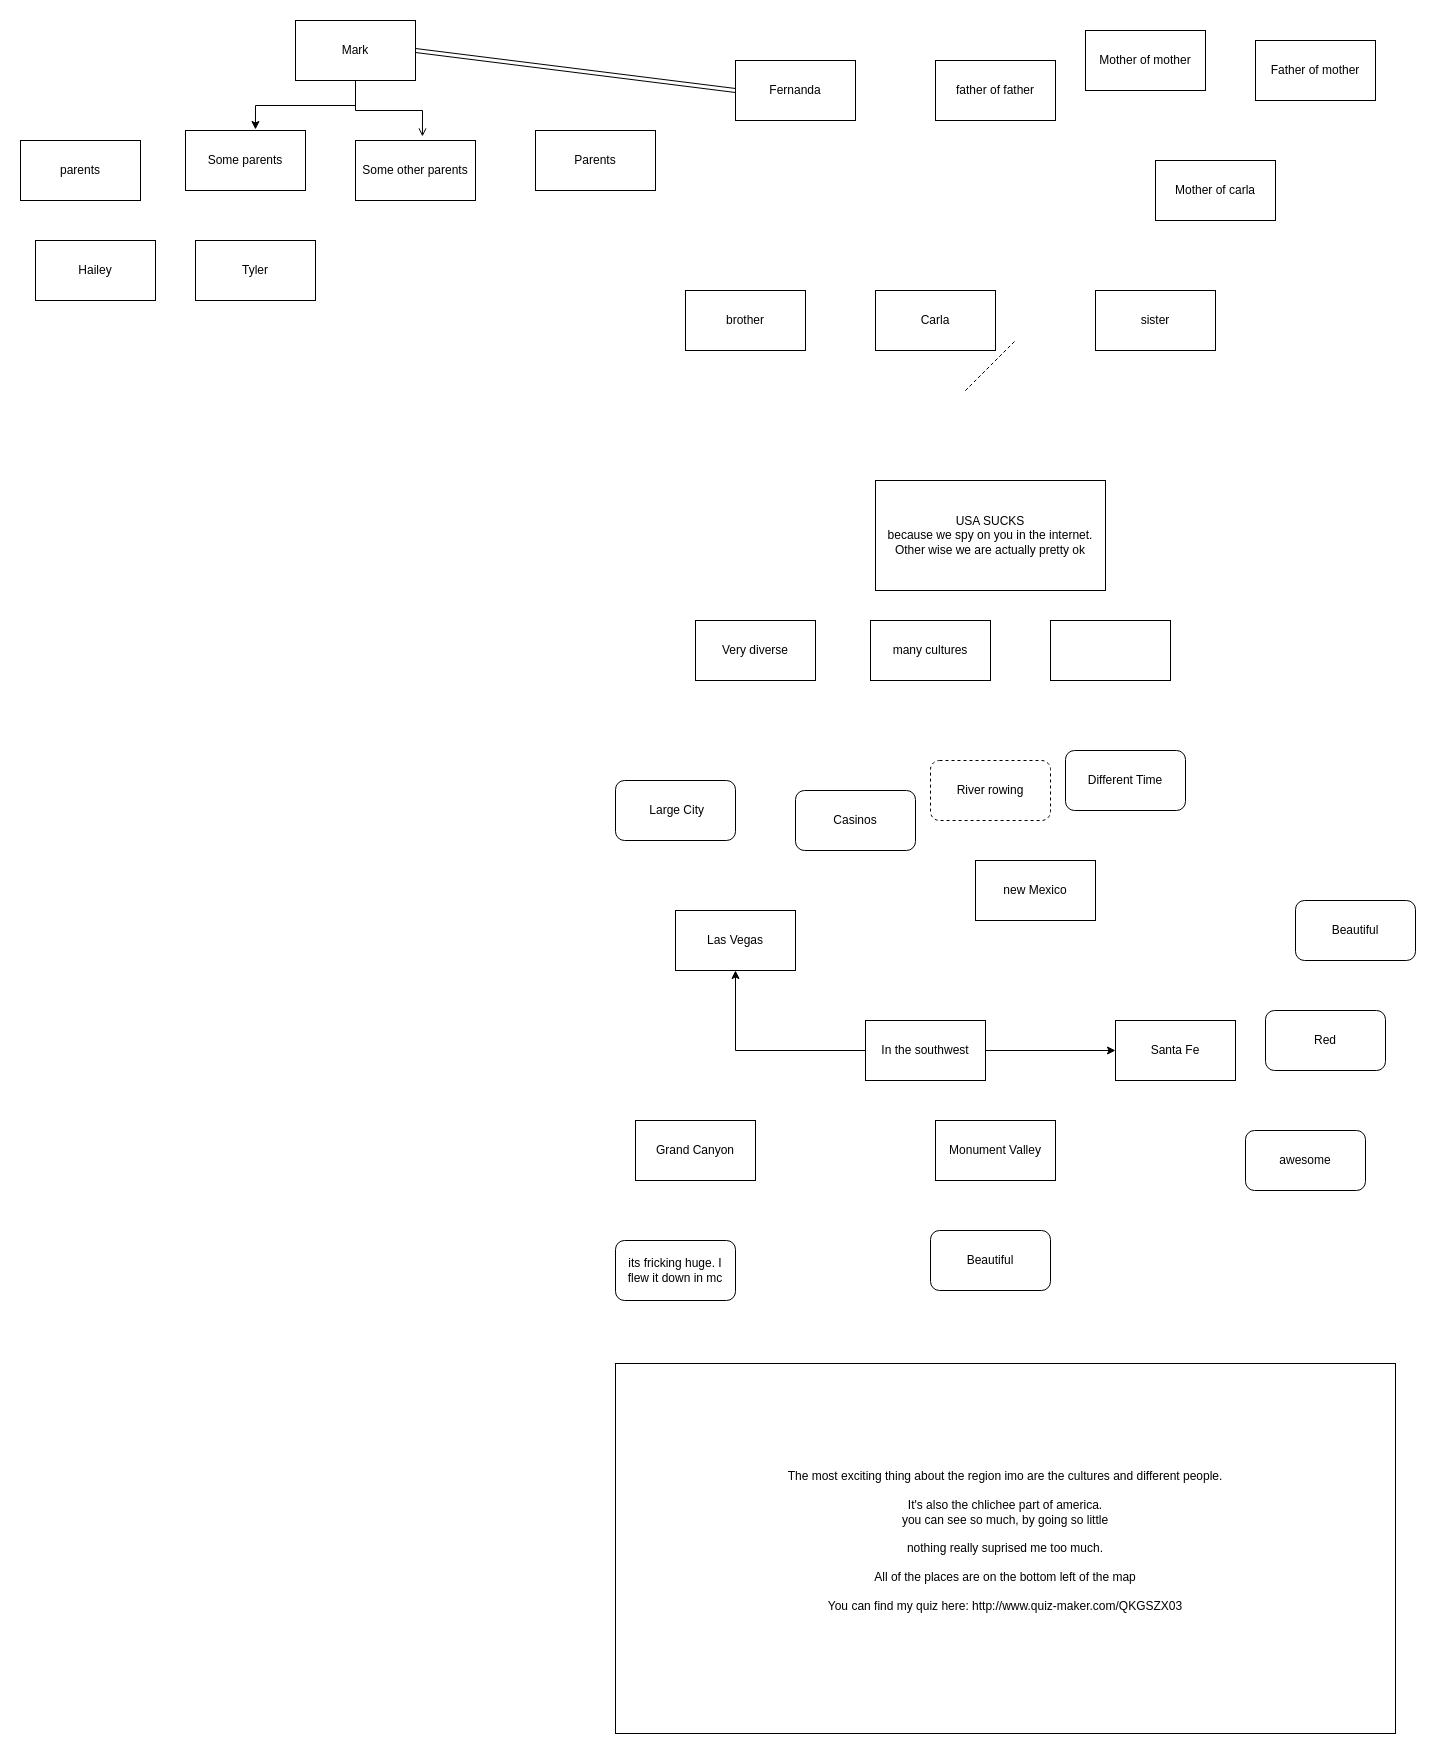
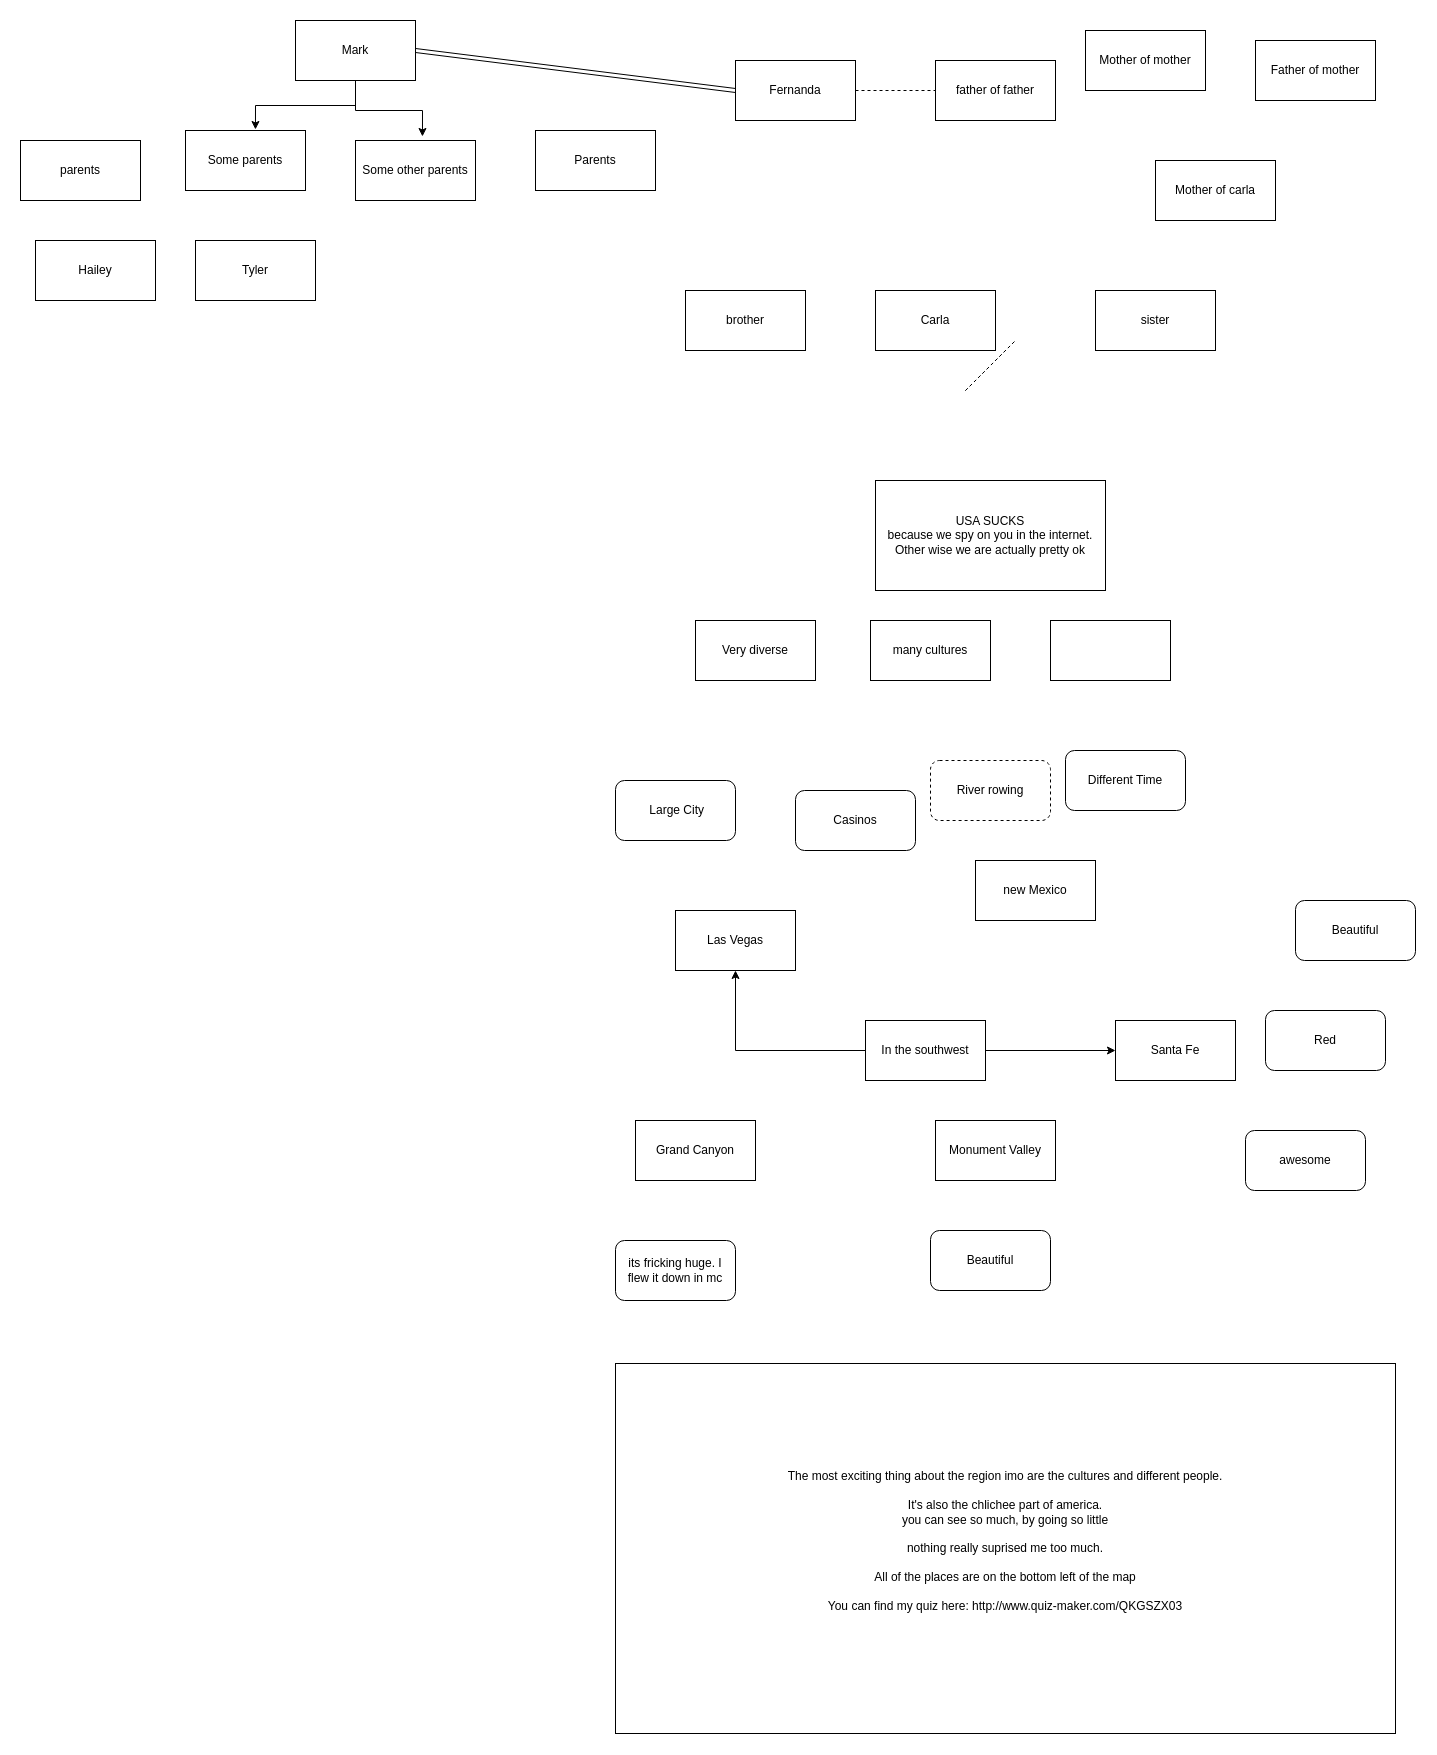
none -> (896, 91)
(422, 130) -> (422, 128)
